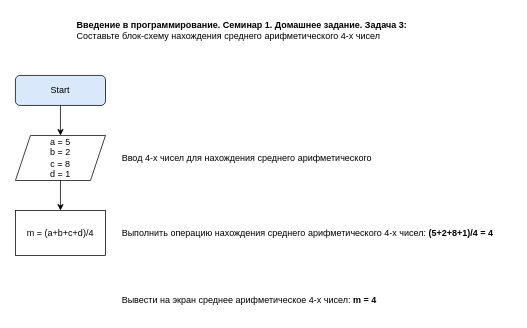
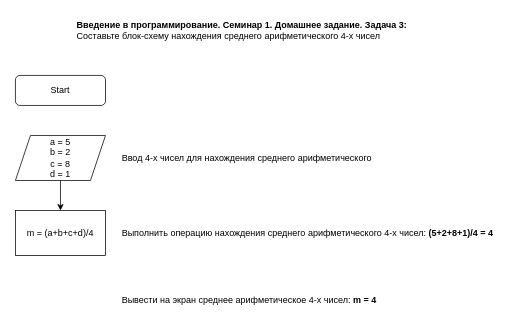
(60, 90) -> (60, 90)
(60, 117) -> none
